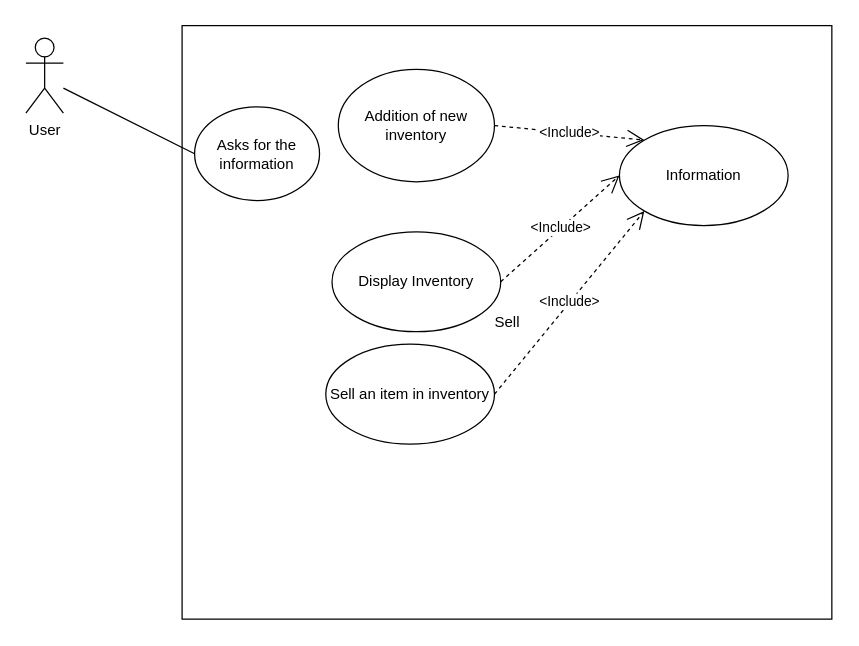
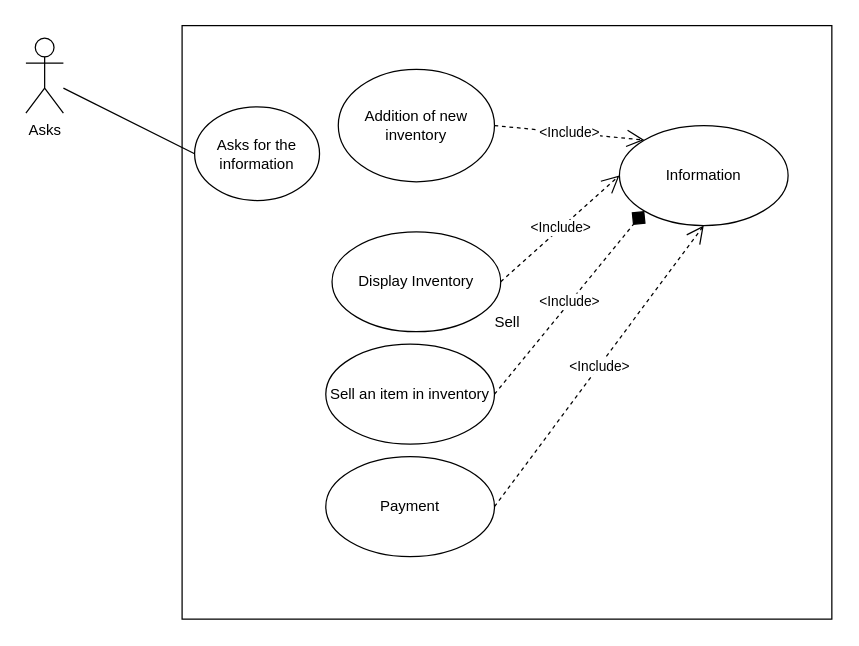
(45, 131) -> (45, 131)
(637, 220) -> (633, 225)
none -> (598, 368)
none -> (410, 507)
